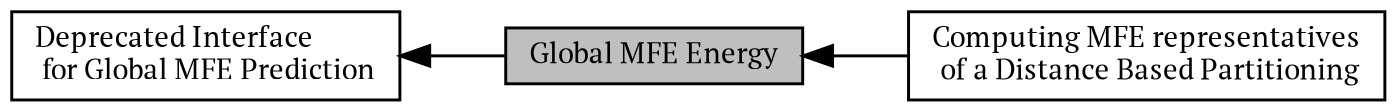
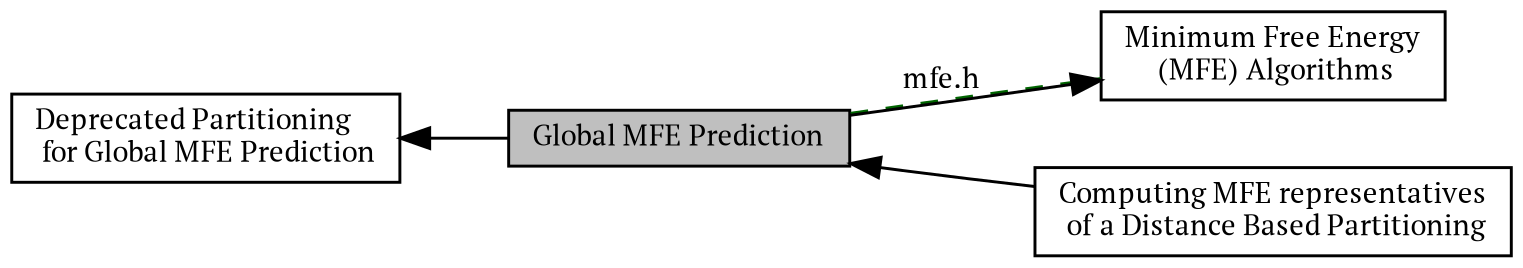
(206, 56) -> (206, 138)
(654, 56) -> (679, 138)
none -> (1273, 56)
